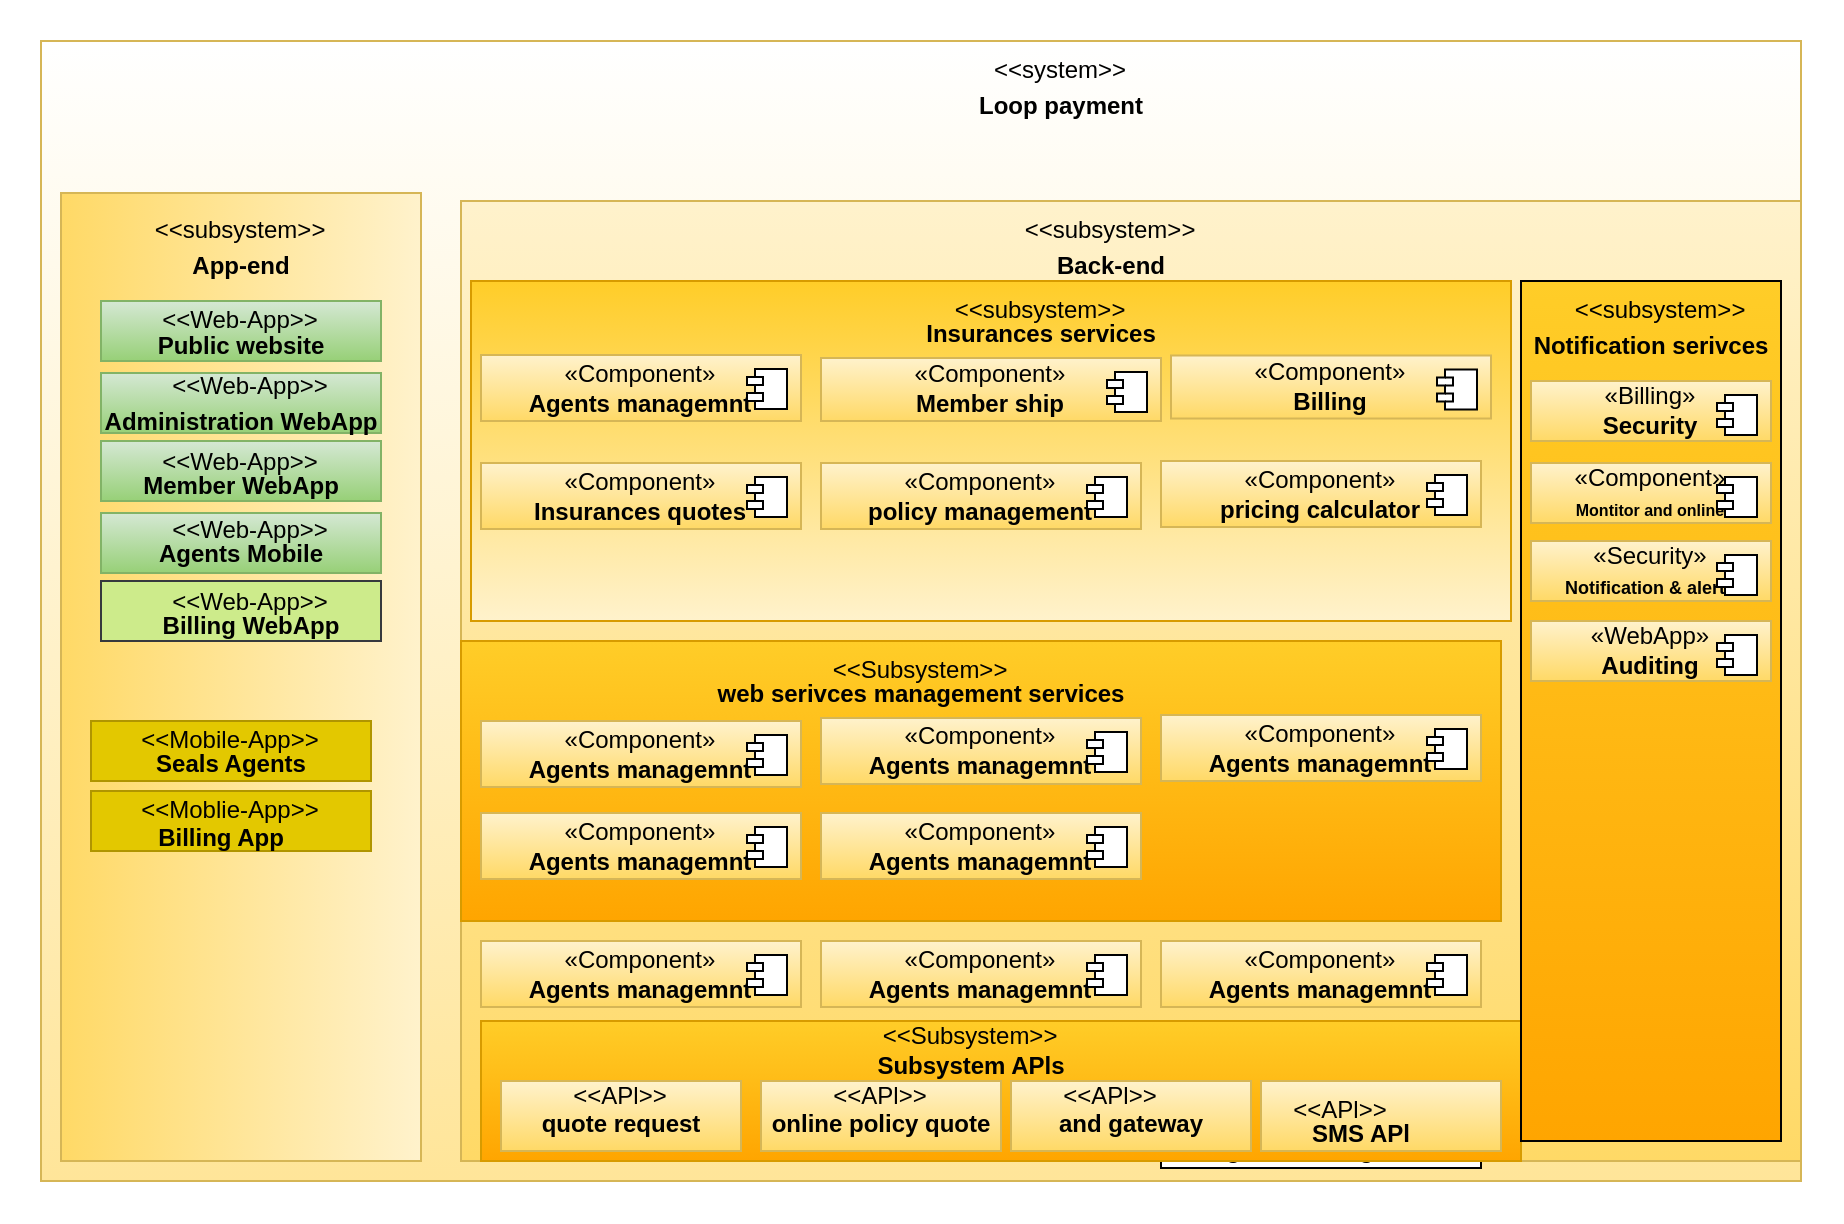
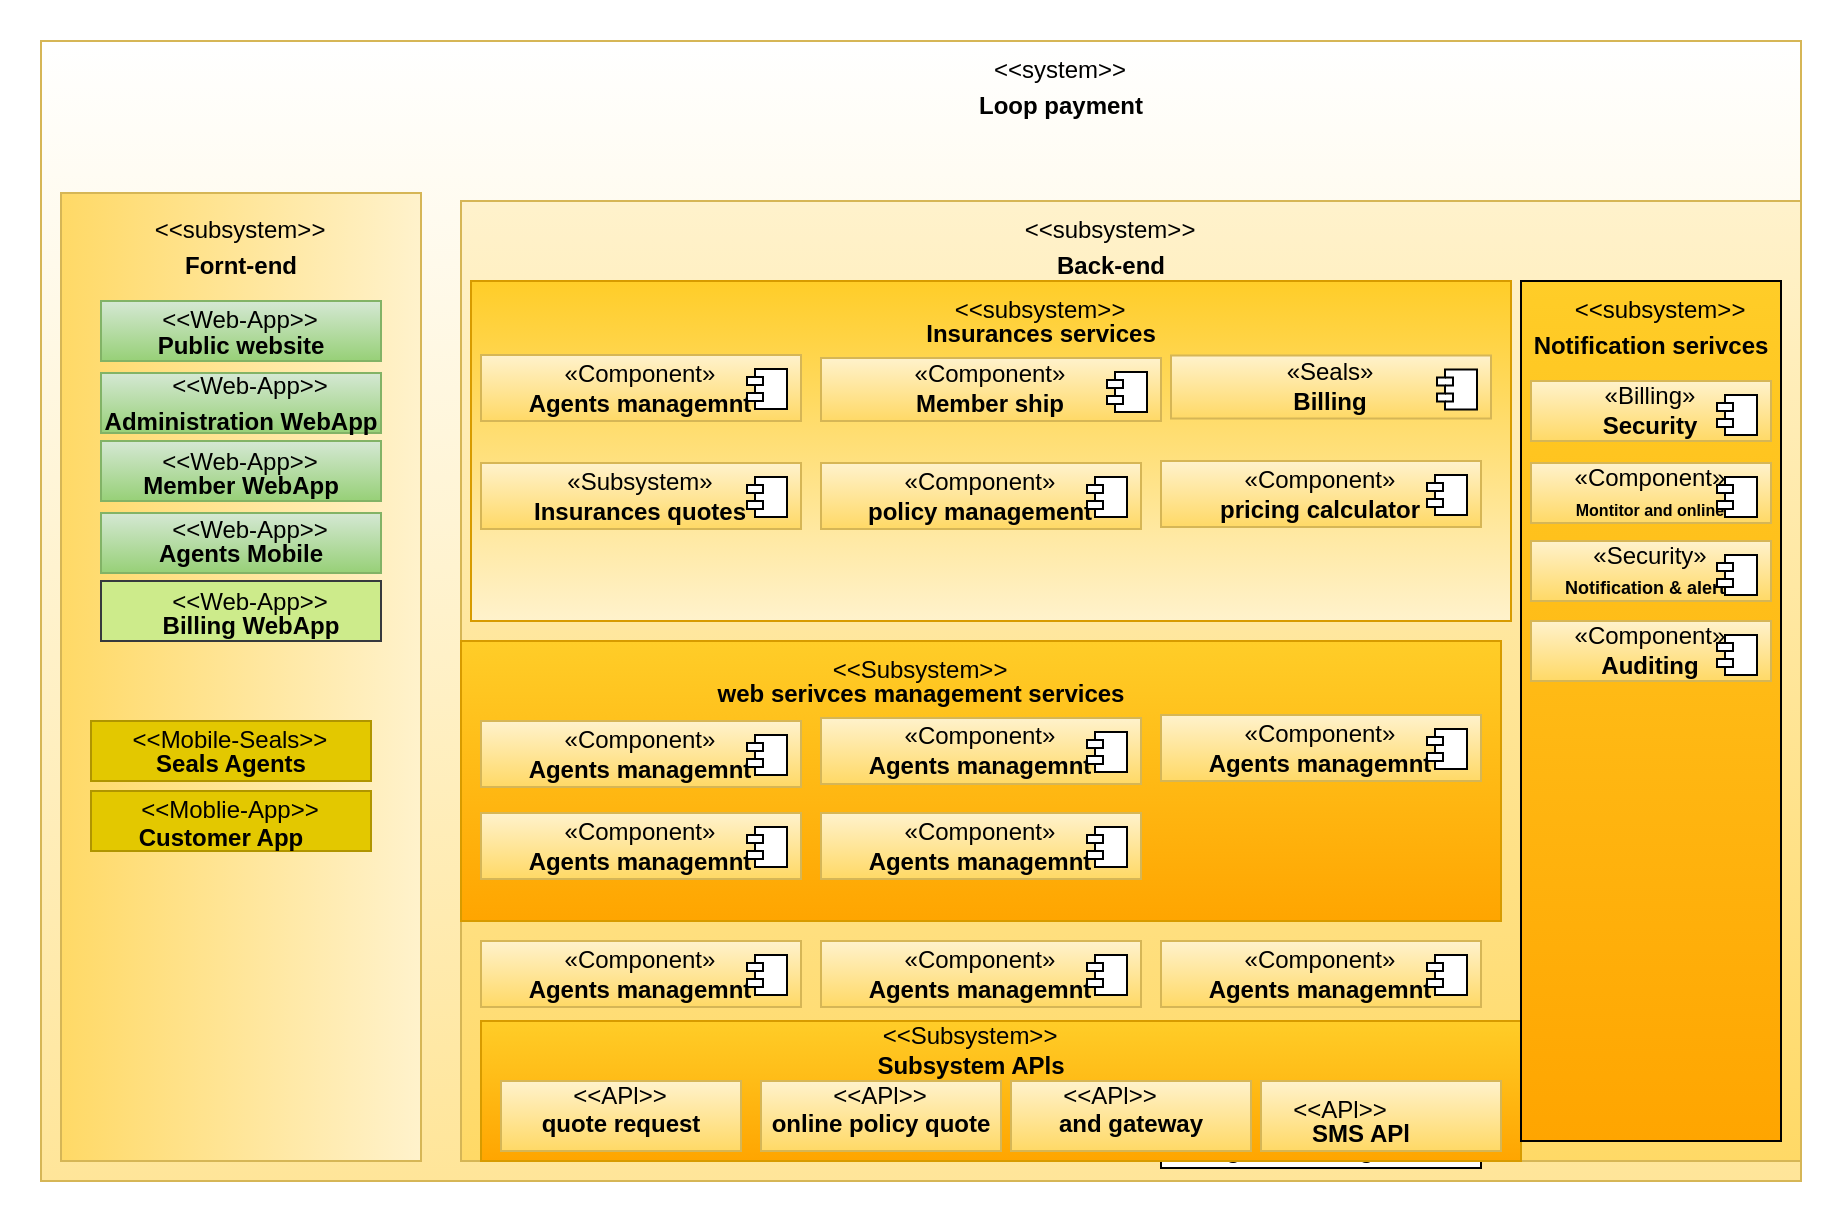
(242, 267) -> (242, 267)
(1331, 387) -> (1331, 387)
(641, 497) -> (641, 497)
(1651, 651) -> (1651, 651)
(231, 741) -> (231, 741)
(222, 839) -> (222, 839)
